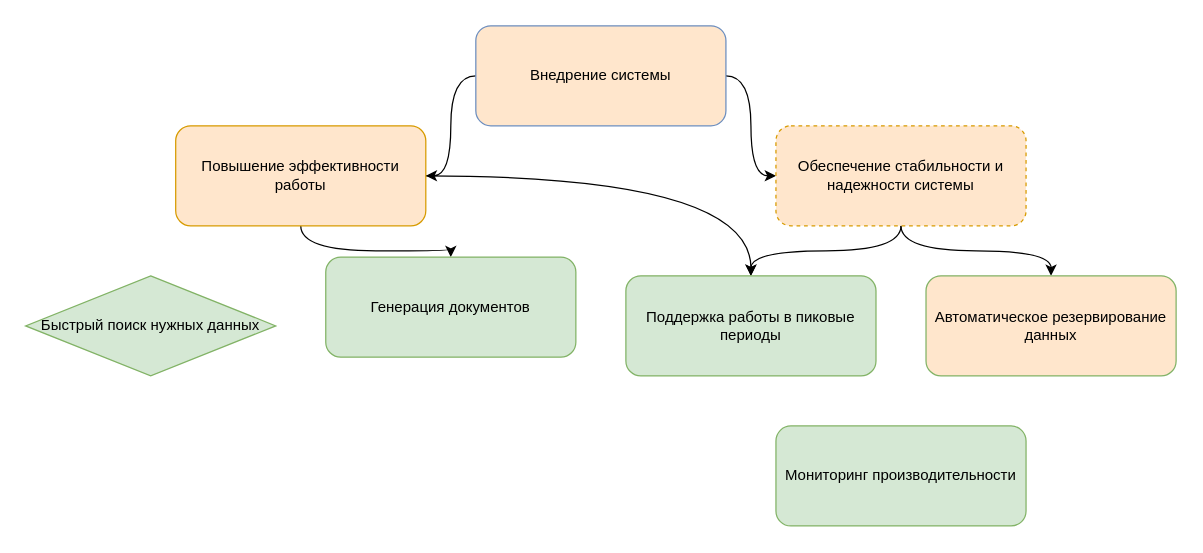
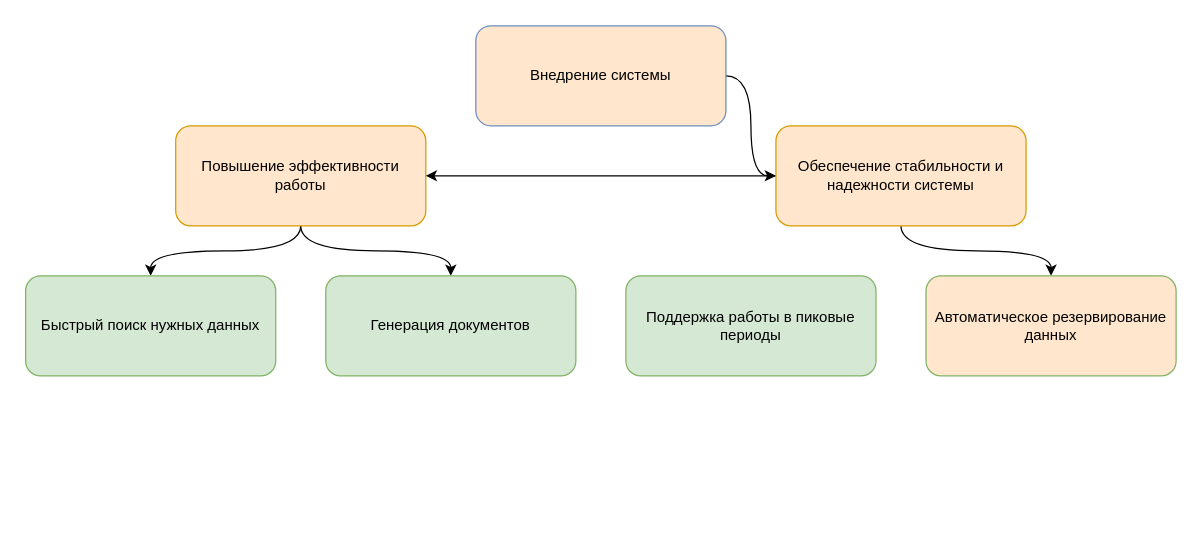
(451, 119) -> none
(901, 176) -> (901, 176)
(633, 190) -> (226, 251)
(826, 251) -> (632, 176)
(451, 307) -> (451, 326)
(151, 326) -> (151, 326)
(901, 476) -> none
